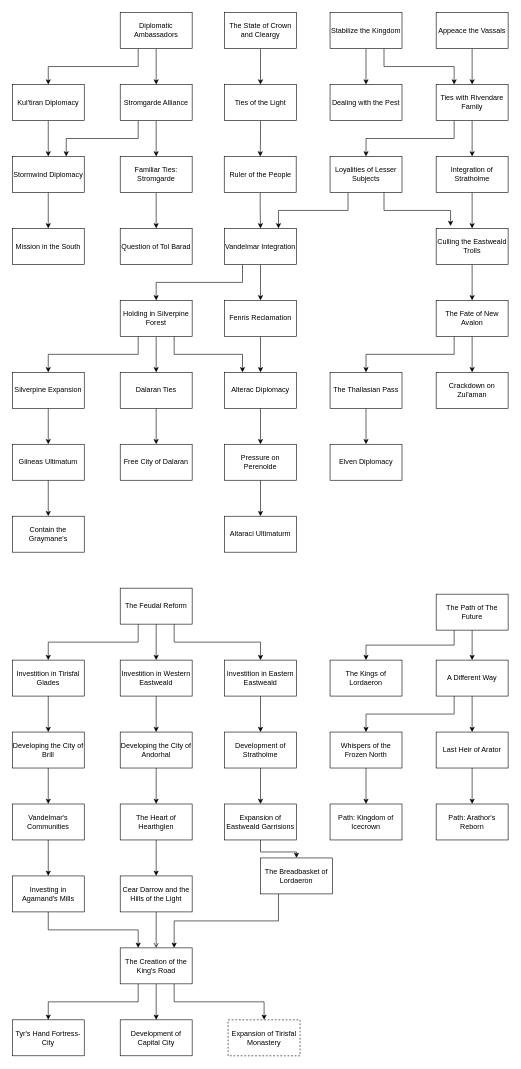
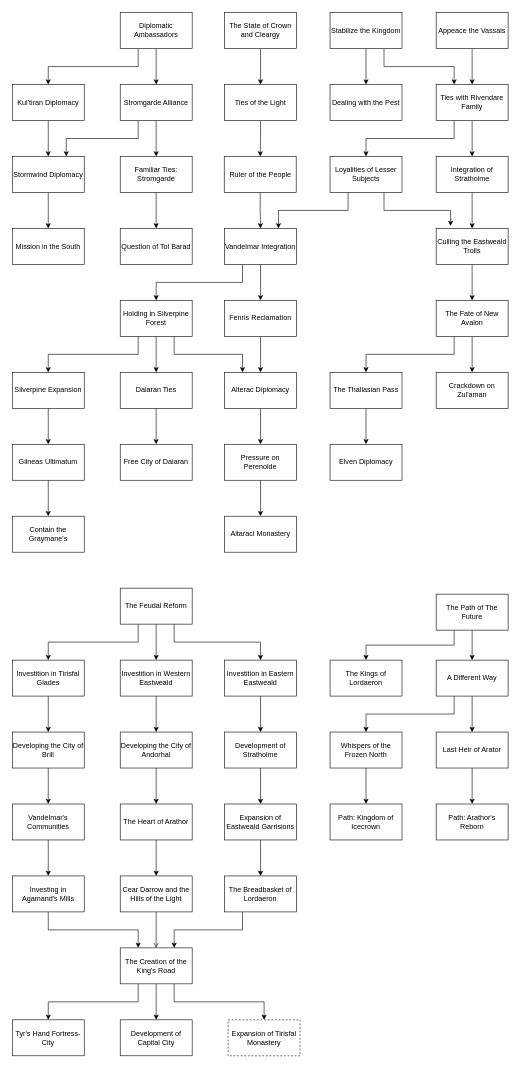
(261, 534) -> (261, 534)
(156, 822) -> (156, 822)
(297, 876) -> (261, 894)
